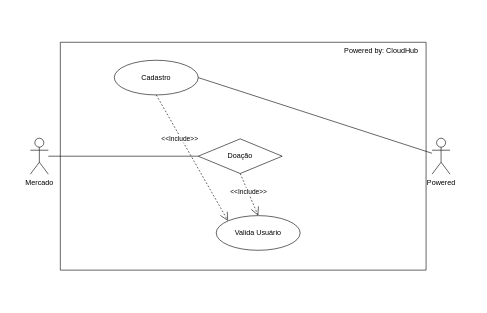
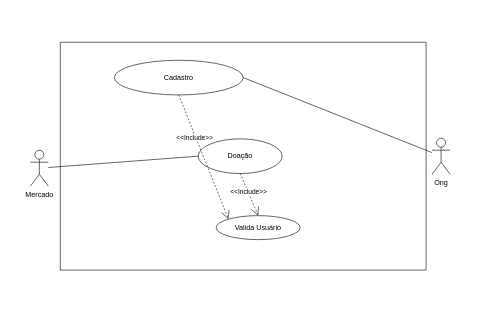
(381, 51) -> none
(156, 78) -> (179, 78)
(39, 156) -> (39, 168)
(240, 156) -> (240, 156)
(442, 183) -> (442, 183)
(258, 233) -> (258, 228)
